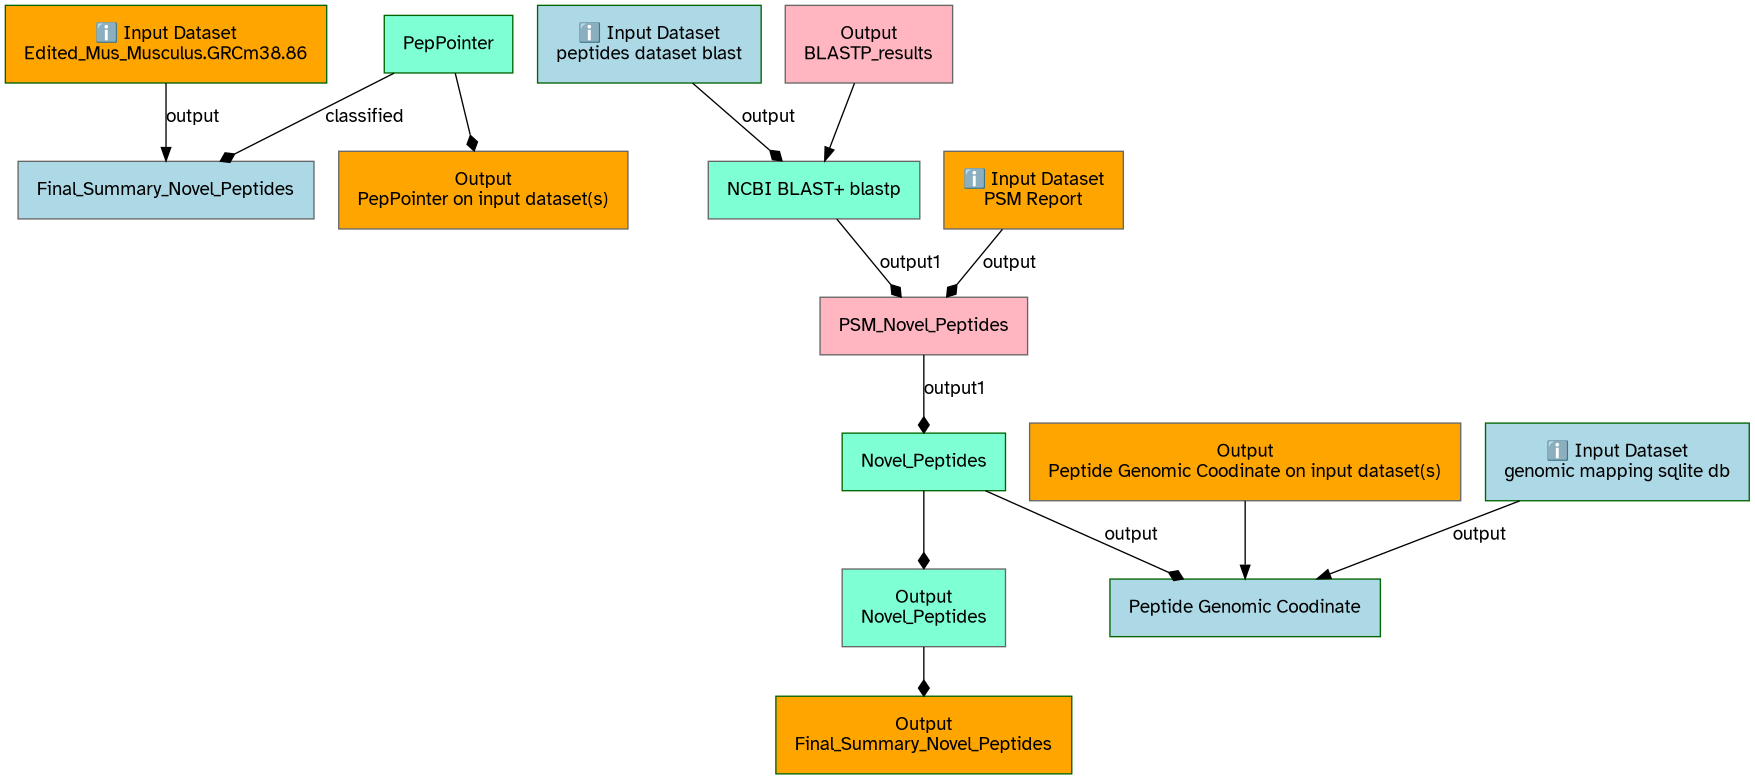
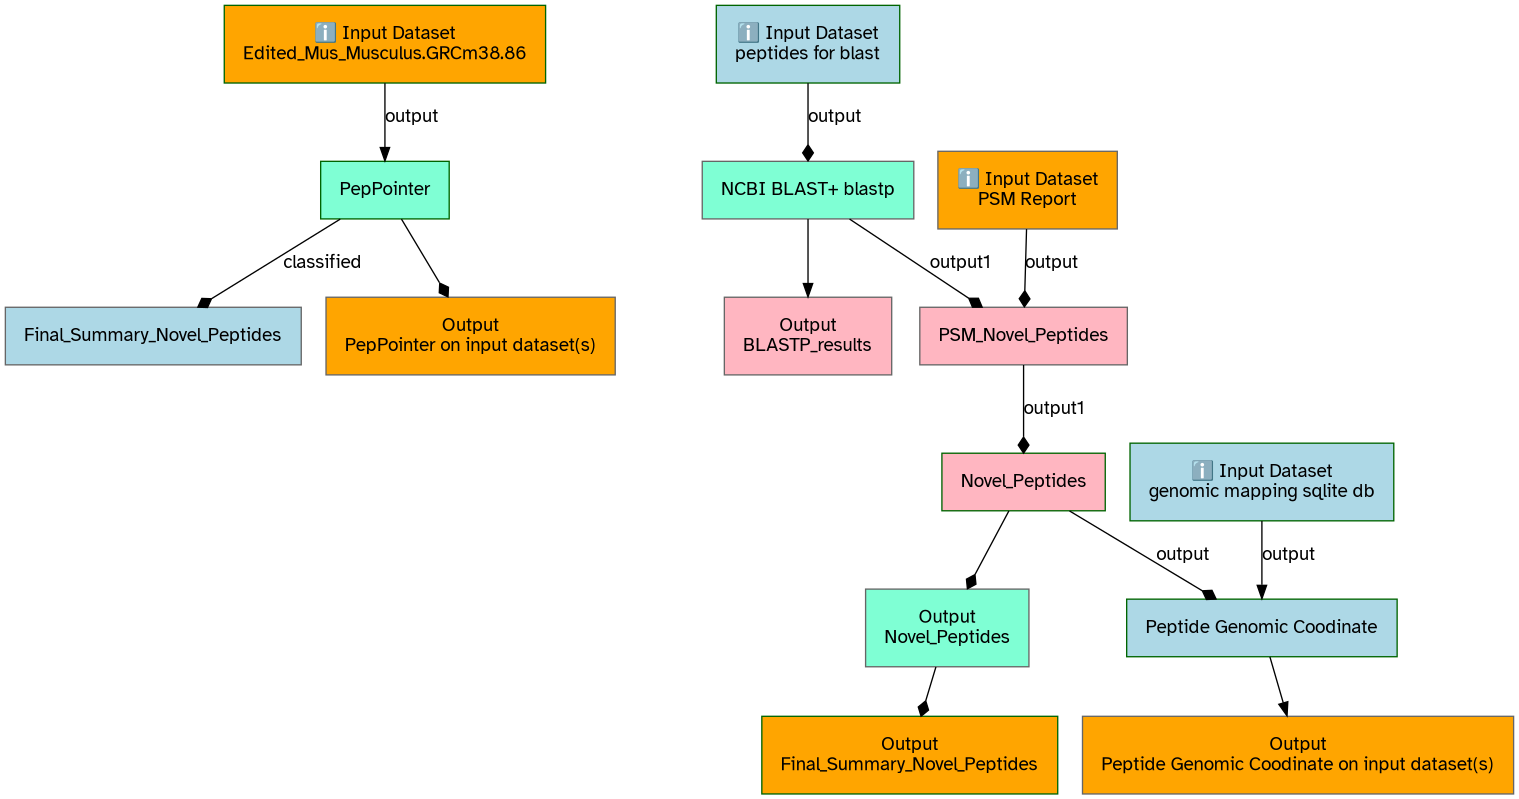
(649, 44) -> (808, 44)
(166, 115) -> (385, 115)
(842, 116) -> (808, 251)
(924, 462) -> (1024, 482)
(1245, 533) -> (1277, 680)
